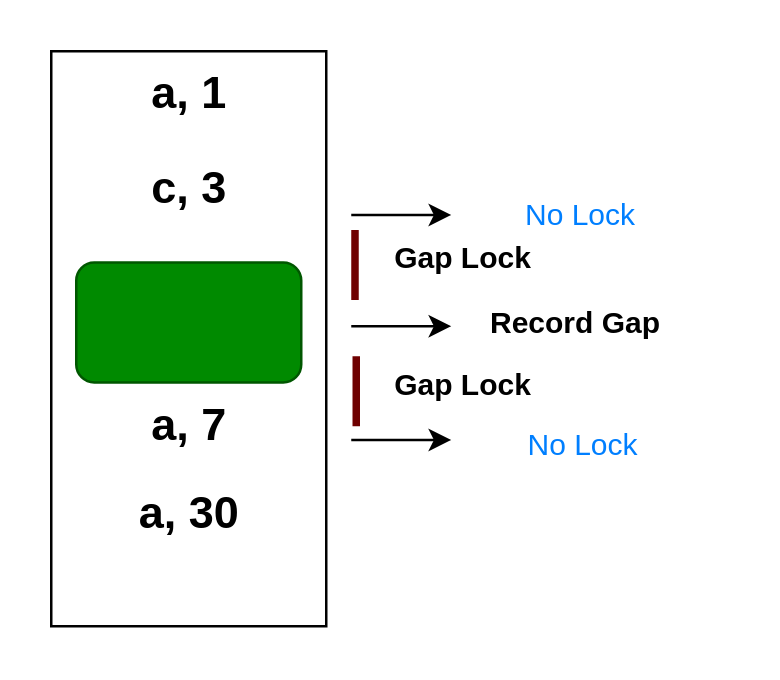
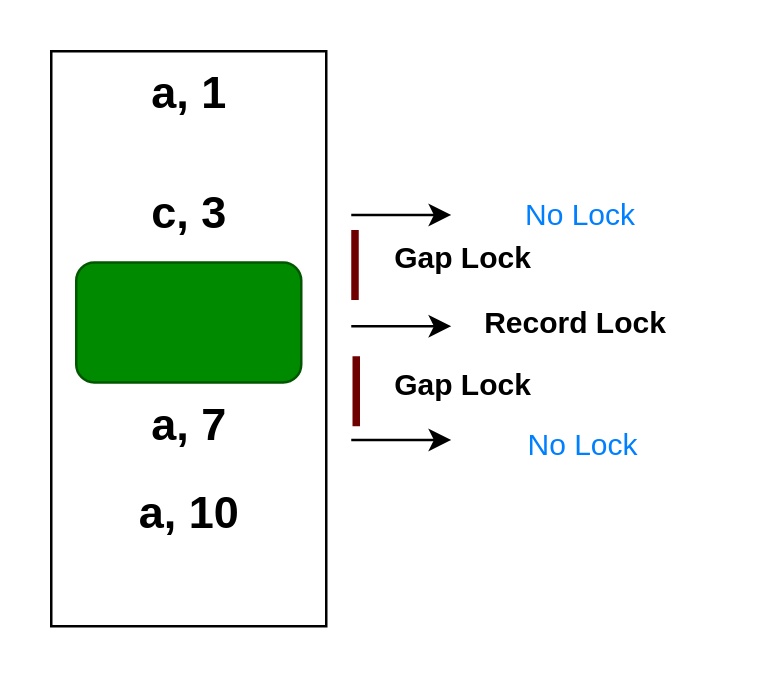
(189, 189) -> (189, 214)
(576, 324) -> (576, 324)
(190, 514) -> (190, 514)
